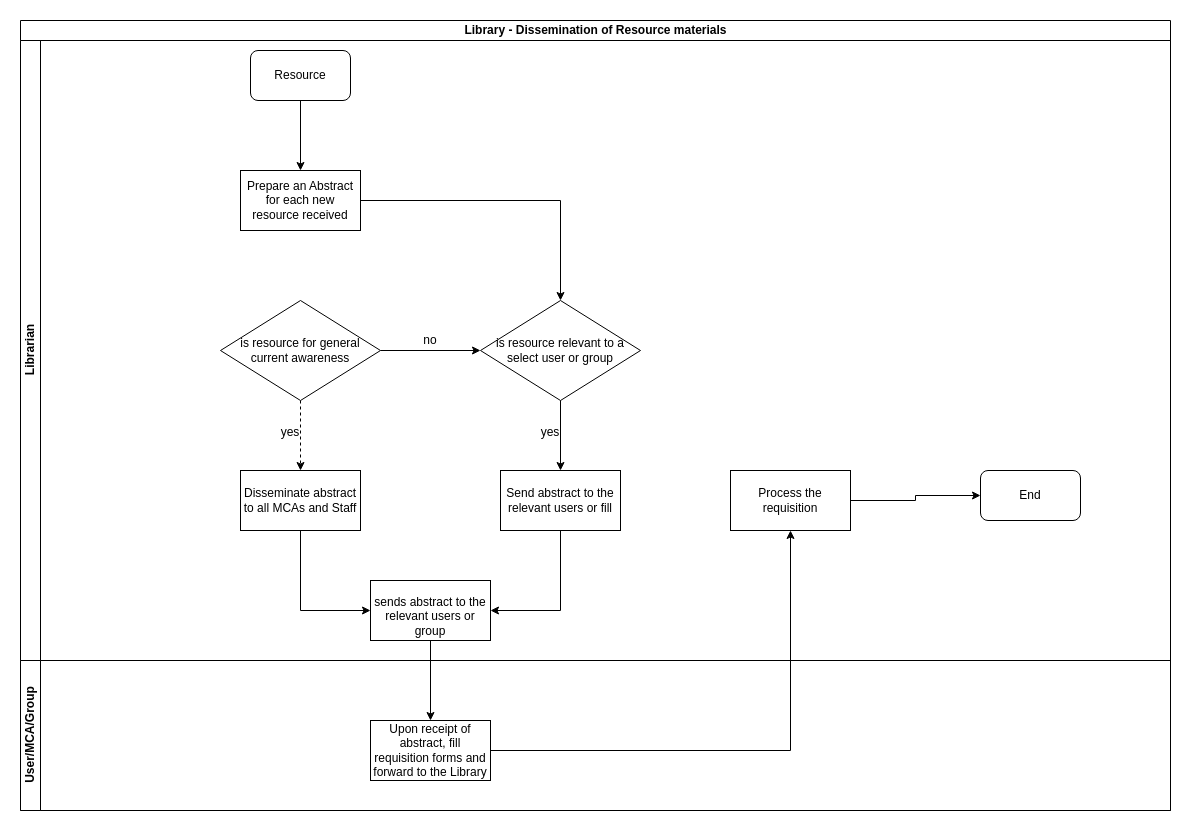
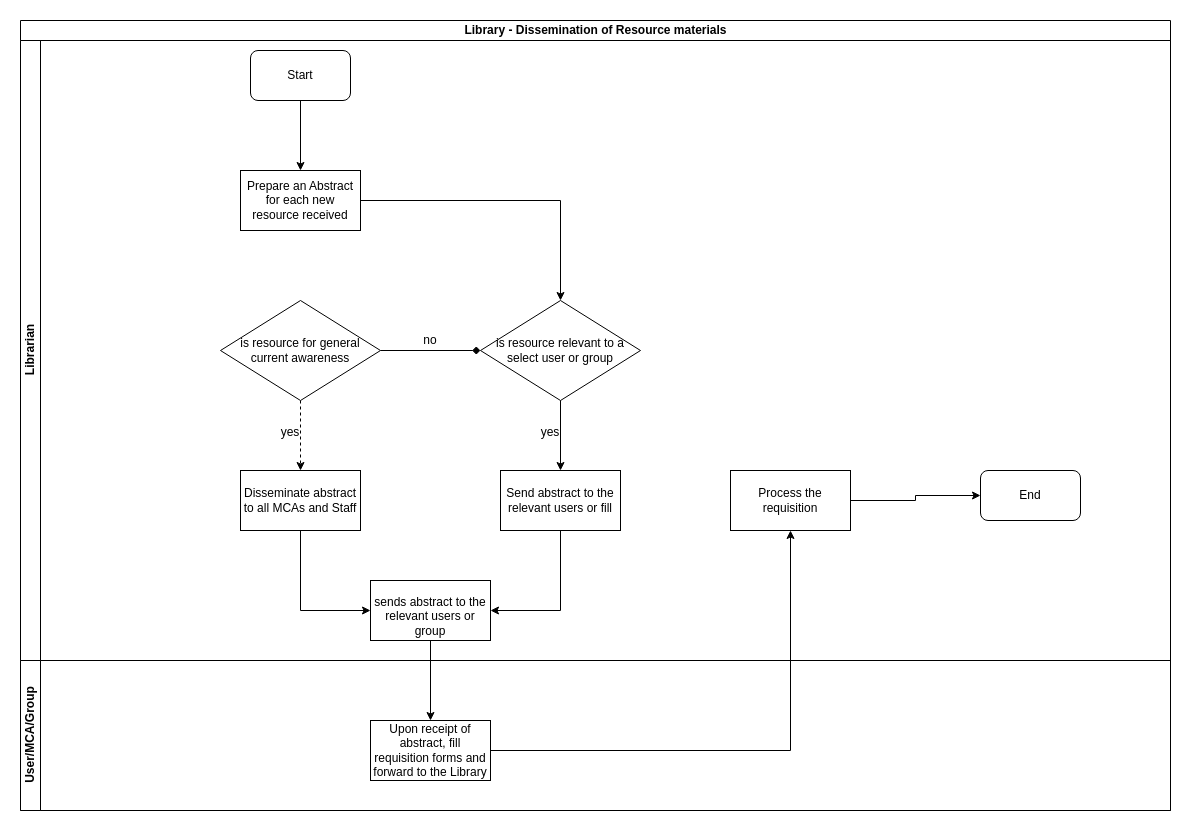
(301, 76) -> (301, 76)
(472, 351) -> (472, 351)
